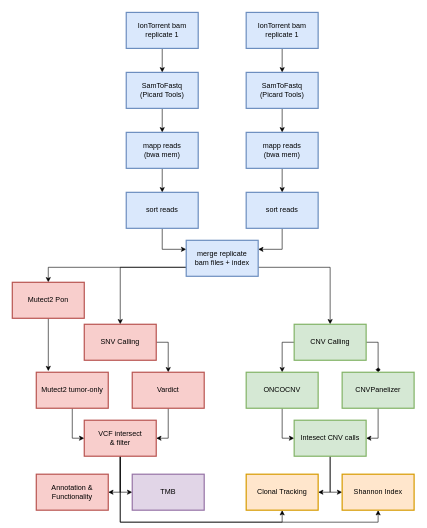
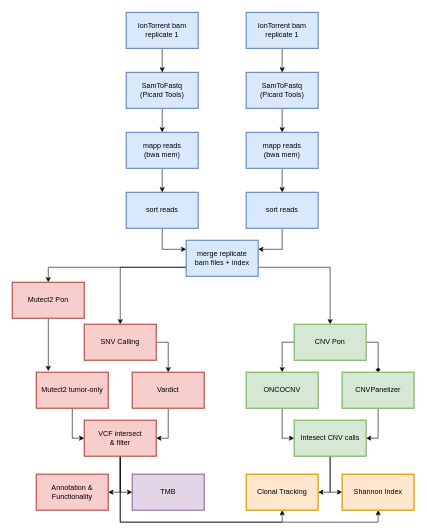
(330, 342) -> (330, 342)
